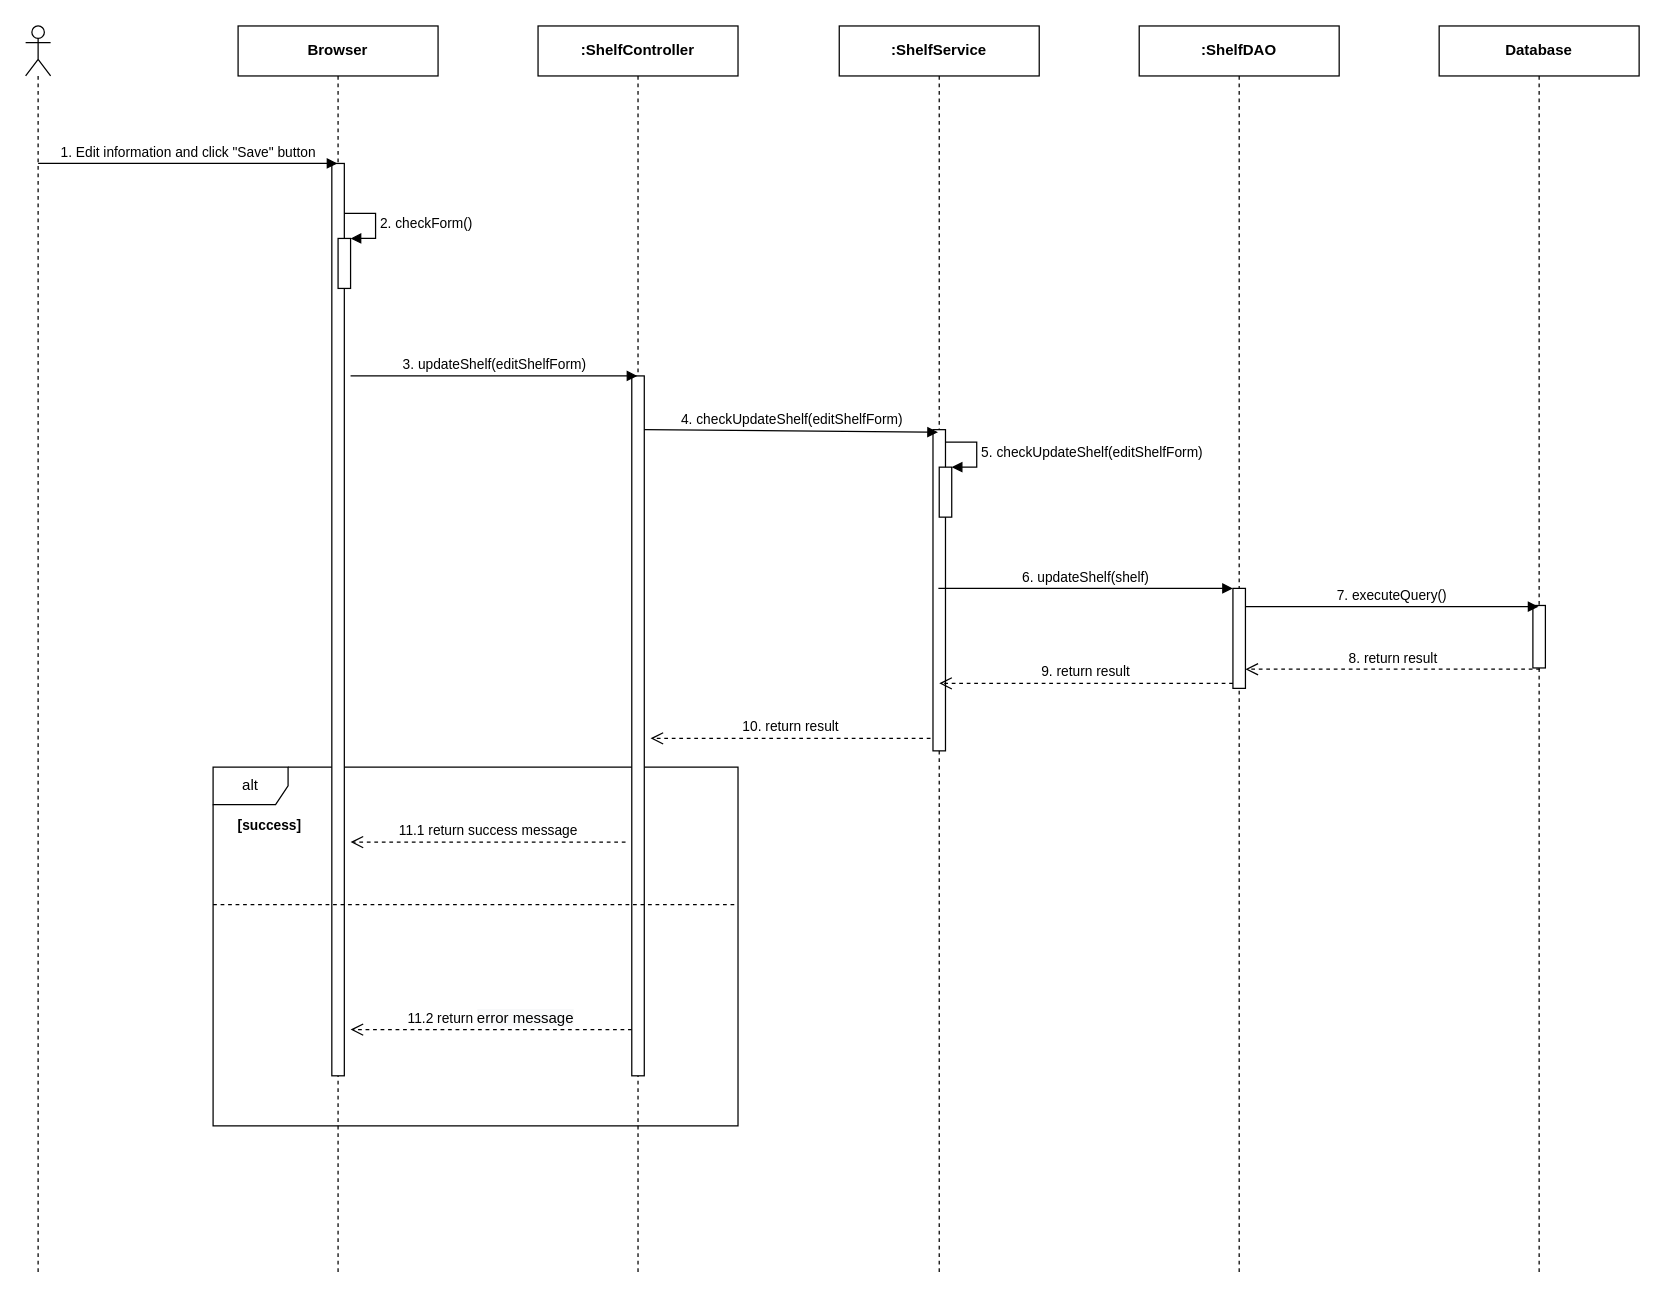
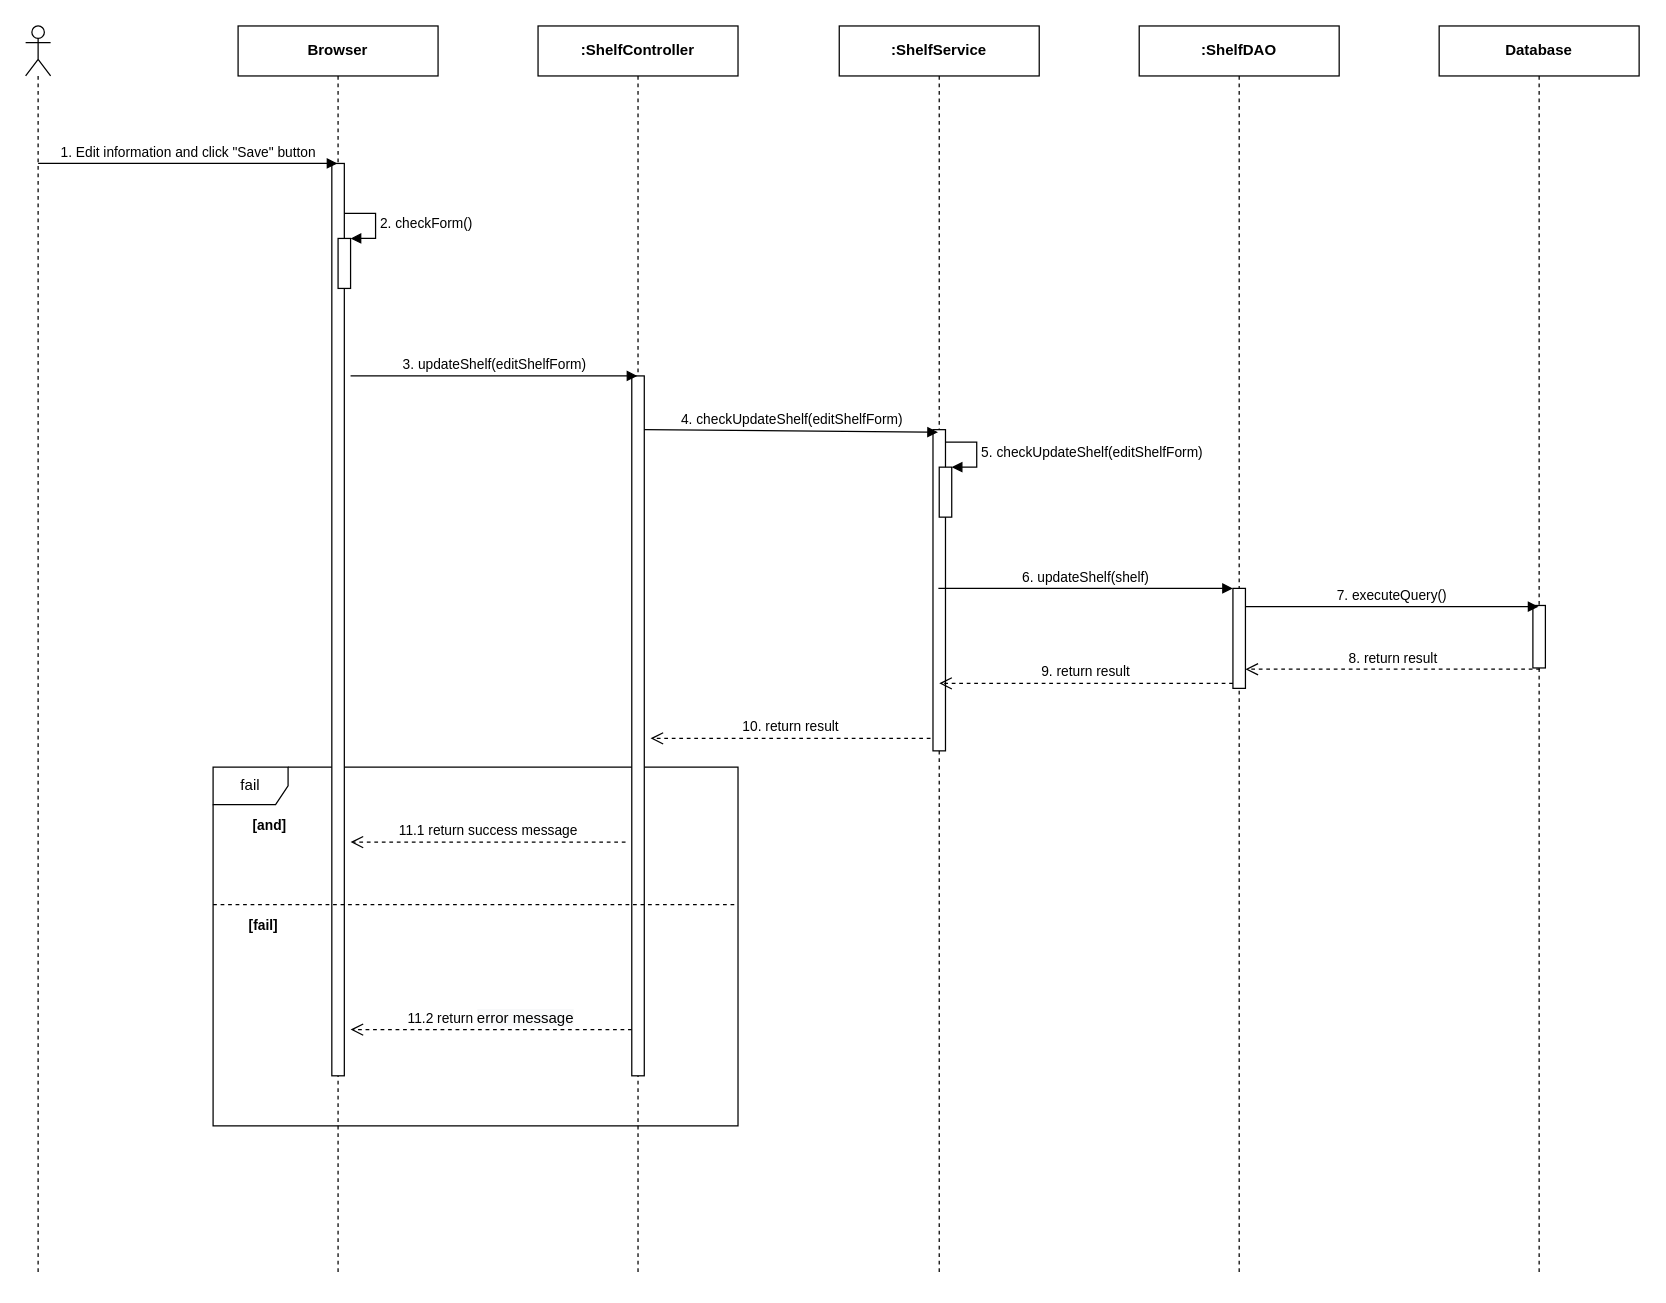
(251, 786) -> (251, 786)
(270, 826) -> (270, 826)
none -> (263, 926)
